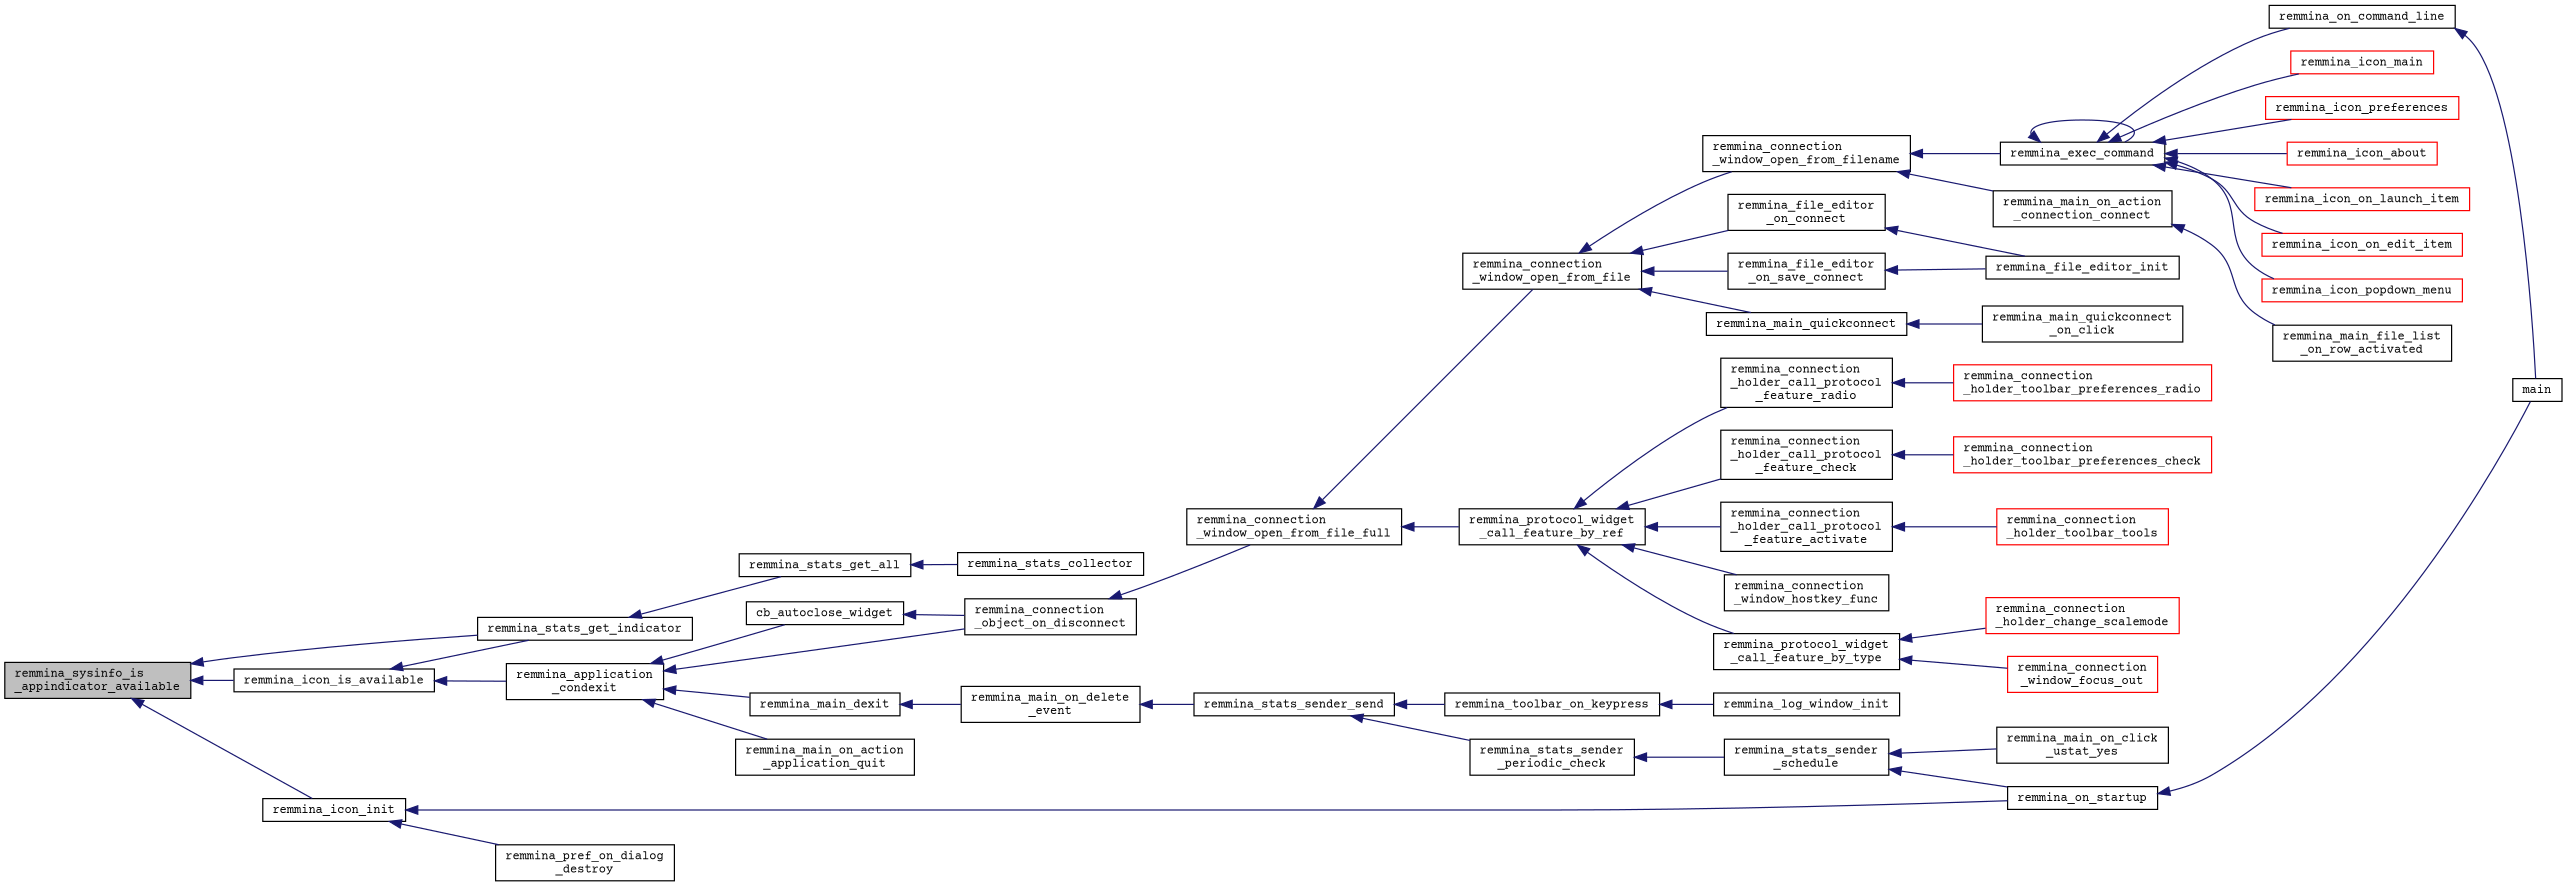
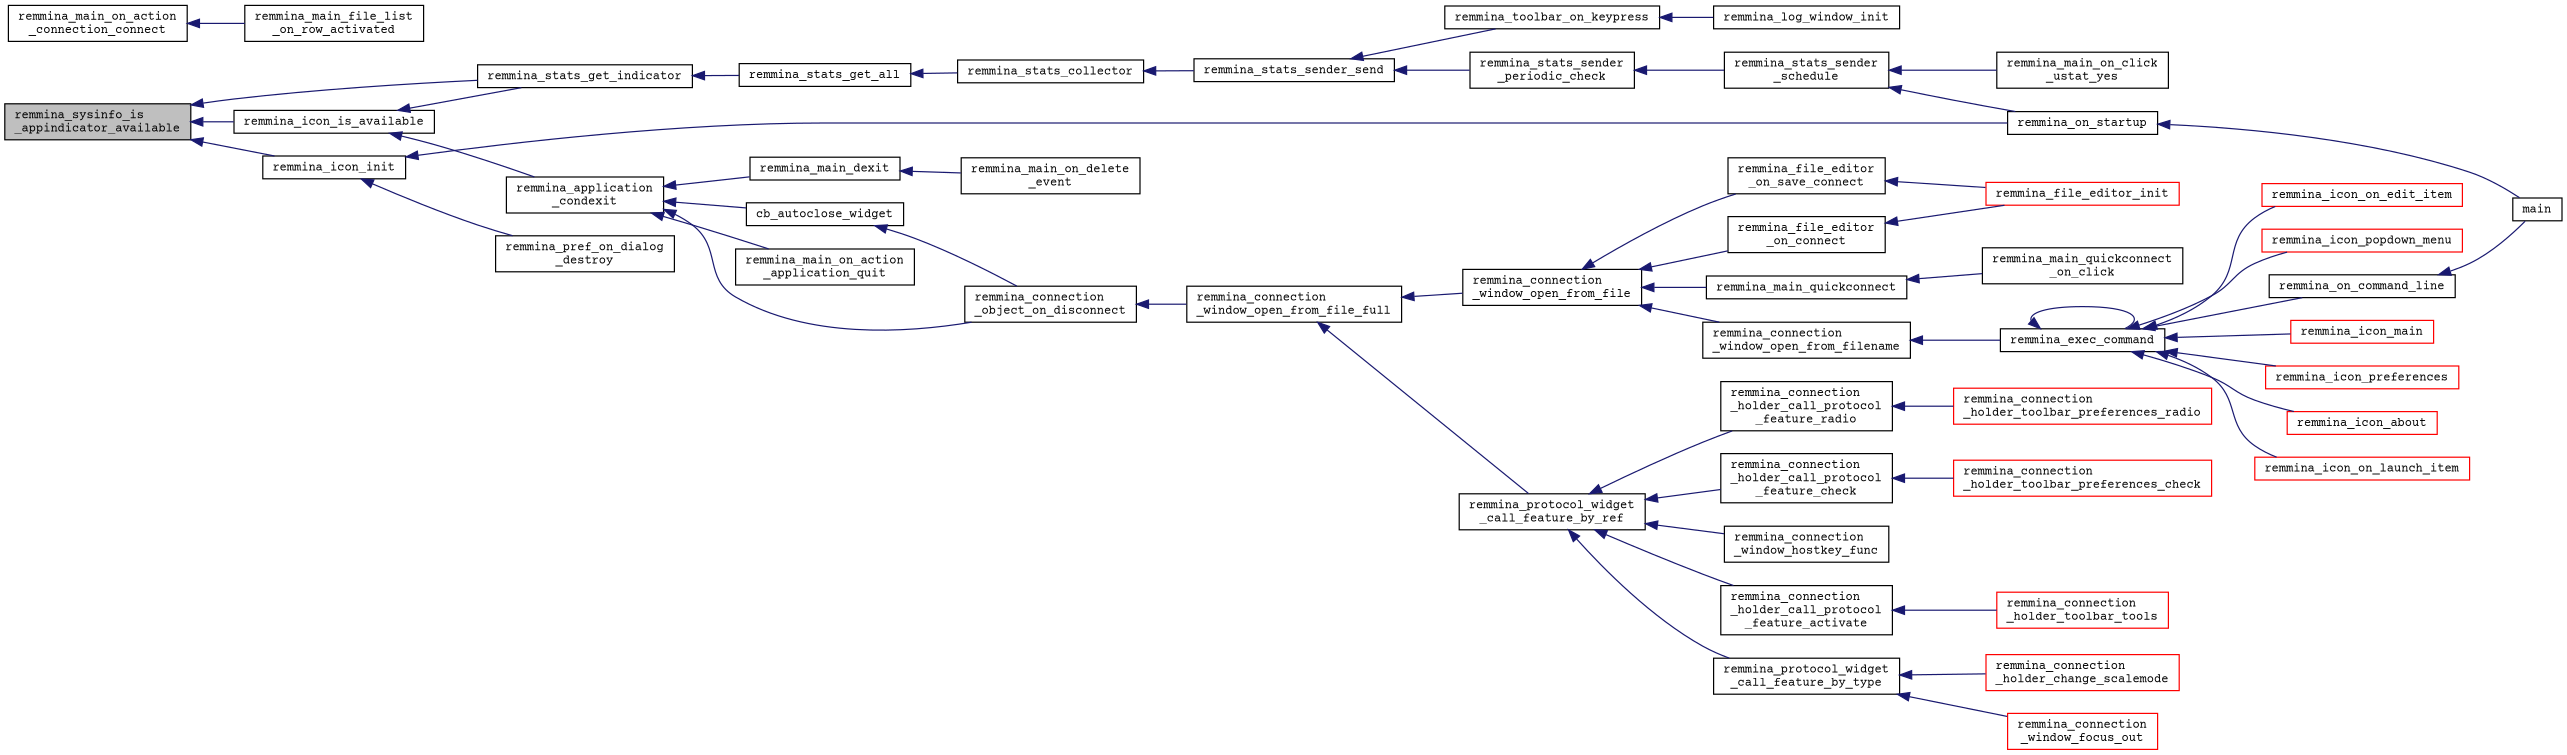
(1951, 183) -> none
(2083, 268) -> (2083, 194)
(1173, 704) -> (1175, 71)
